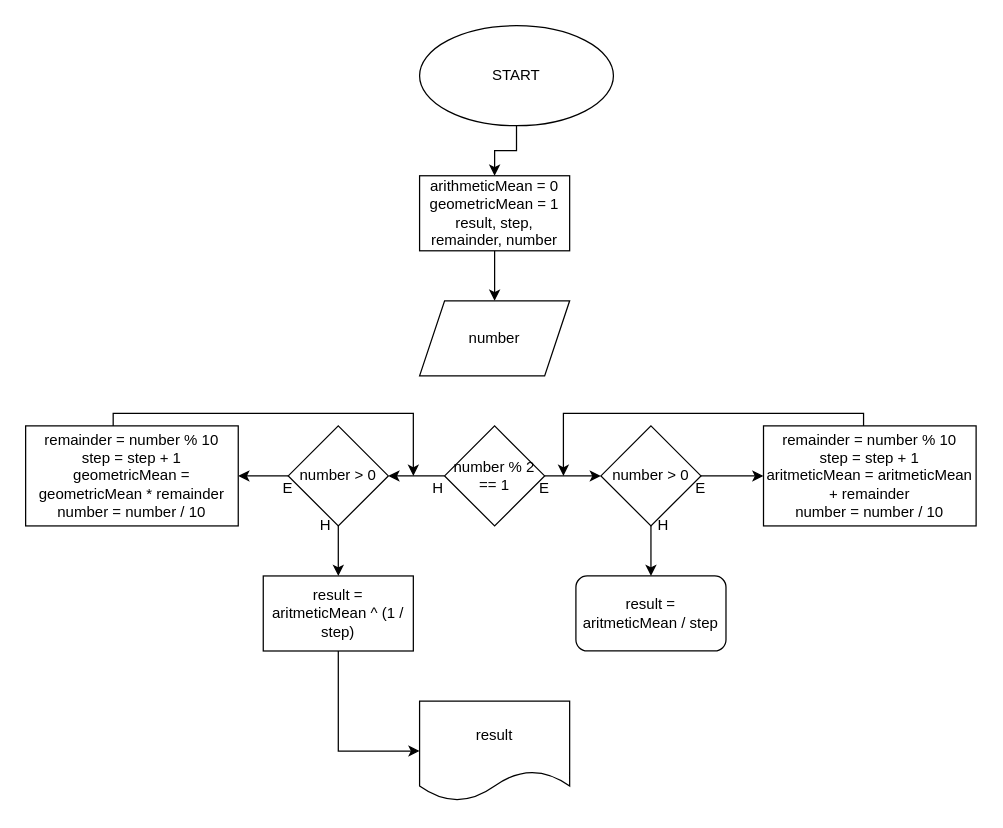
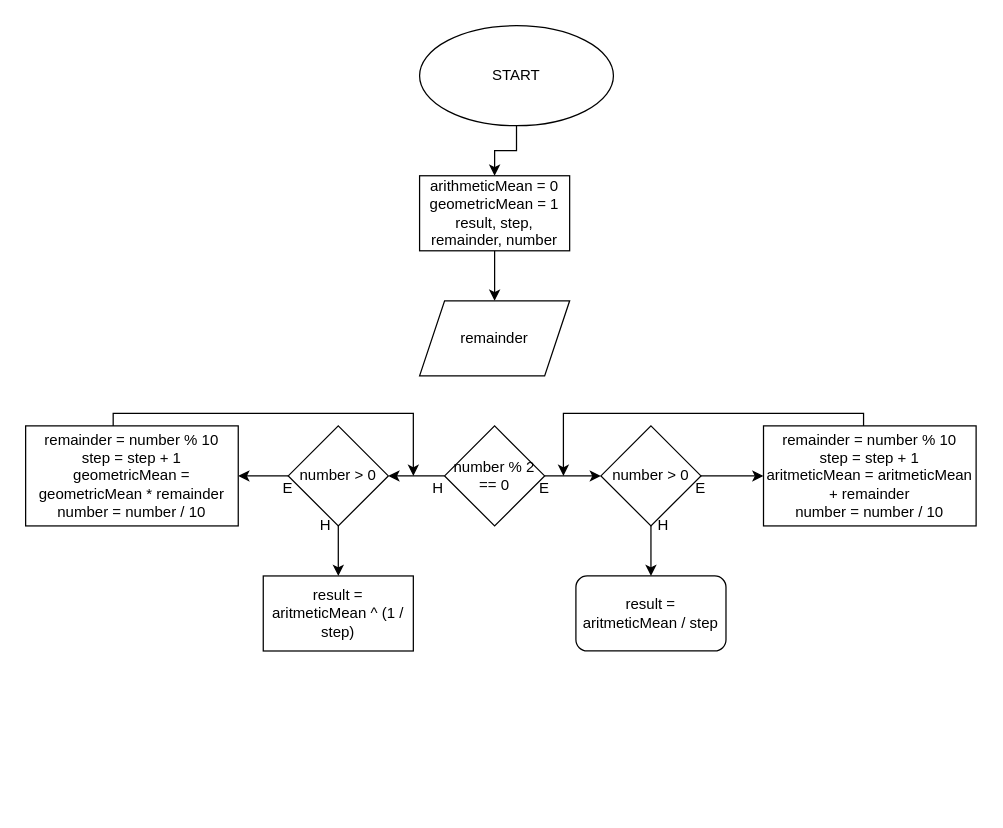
(494, 338) -> (494, 338)
(494, 476) -> (494, 476)
(338, 737) -> none
(494, 751) -> none
